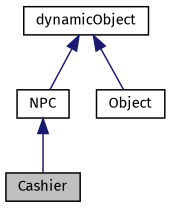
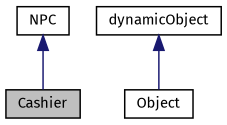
(61, 69) -> none
